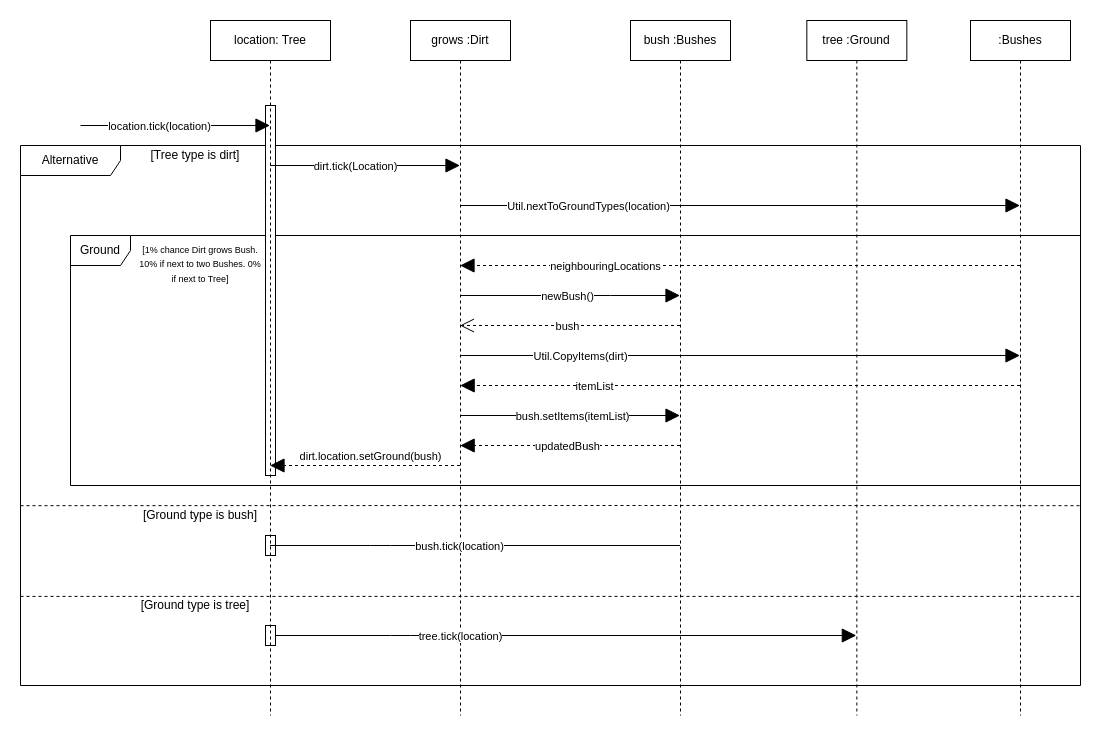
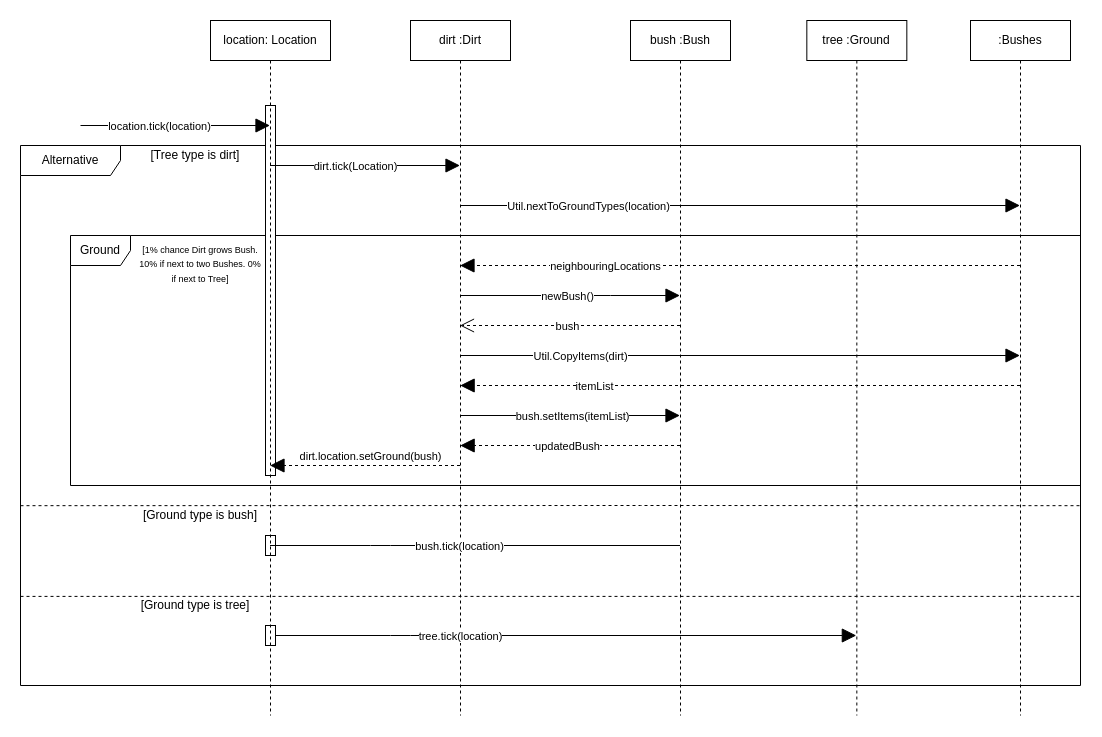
(271, 41) -> (271, 41)
(461, 41) -> (461, 41)
(681, 41) -> (681, 41)
